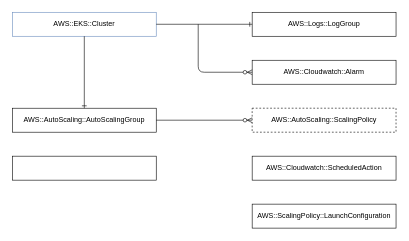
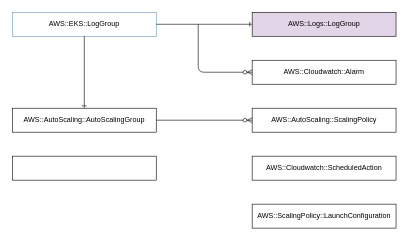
(84, 24) -> (84, 24)
(324, 24) -> (324, 24)
(324, 120) -> (324, 120)
